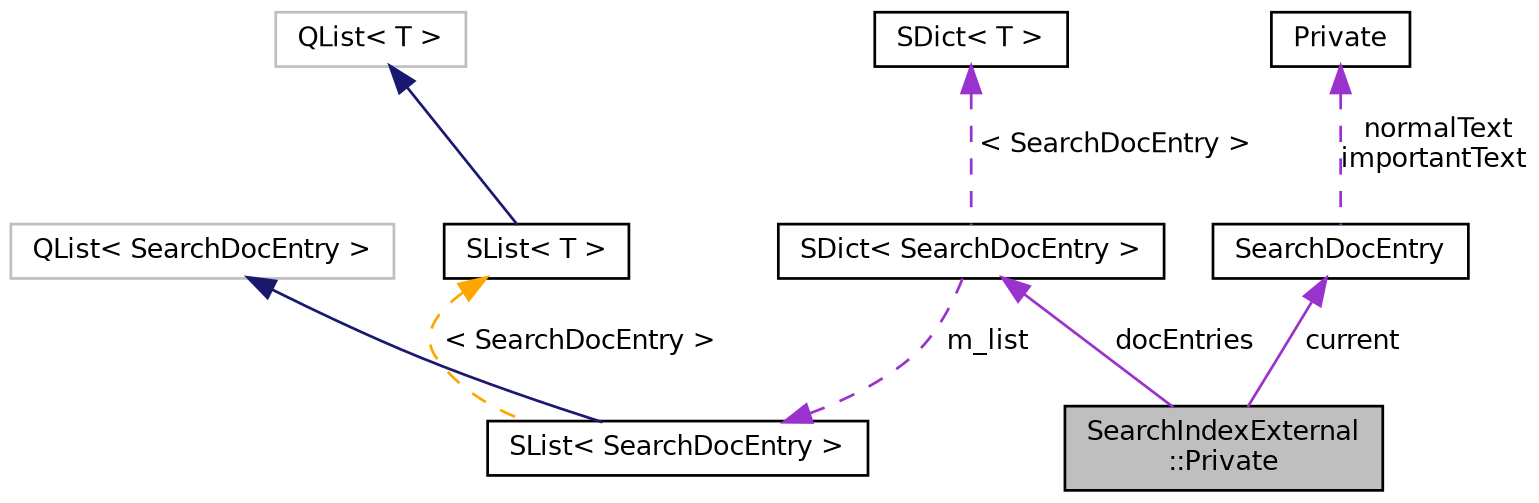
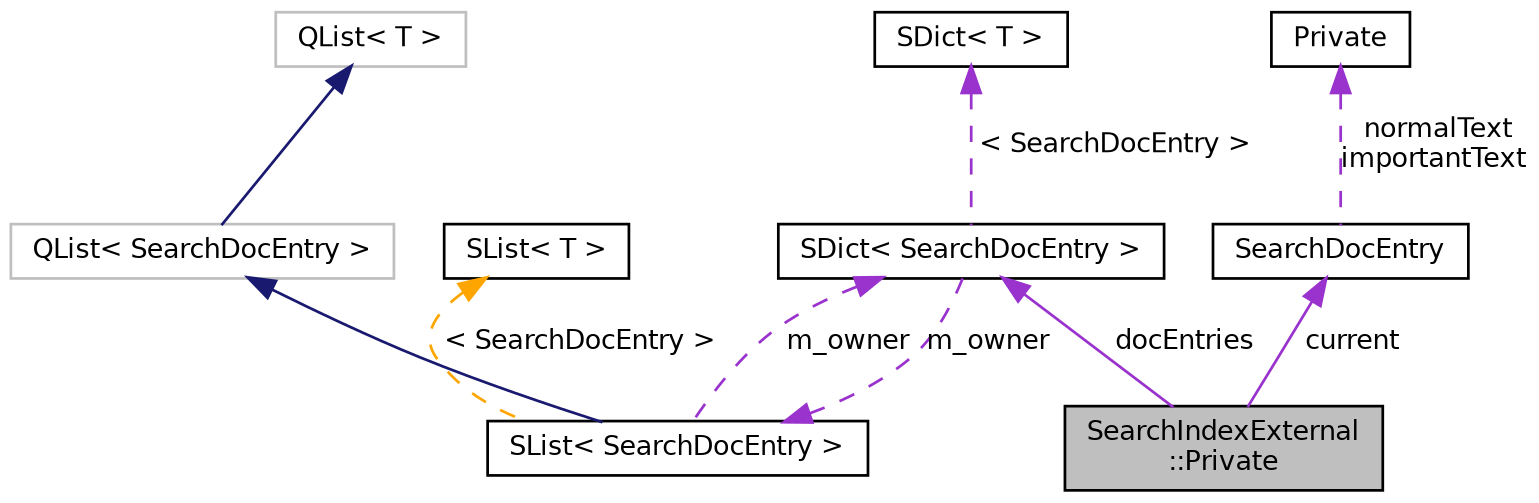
(462, 156) -> (278, 156)
none -> (763, 339)
(985, 342) -> (985, 342)
